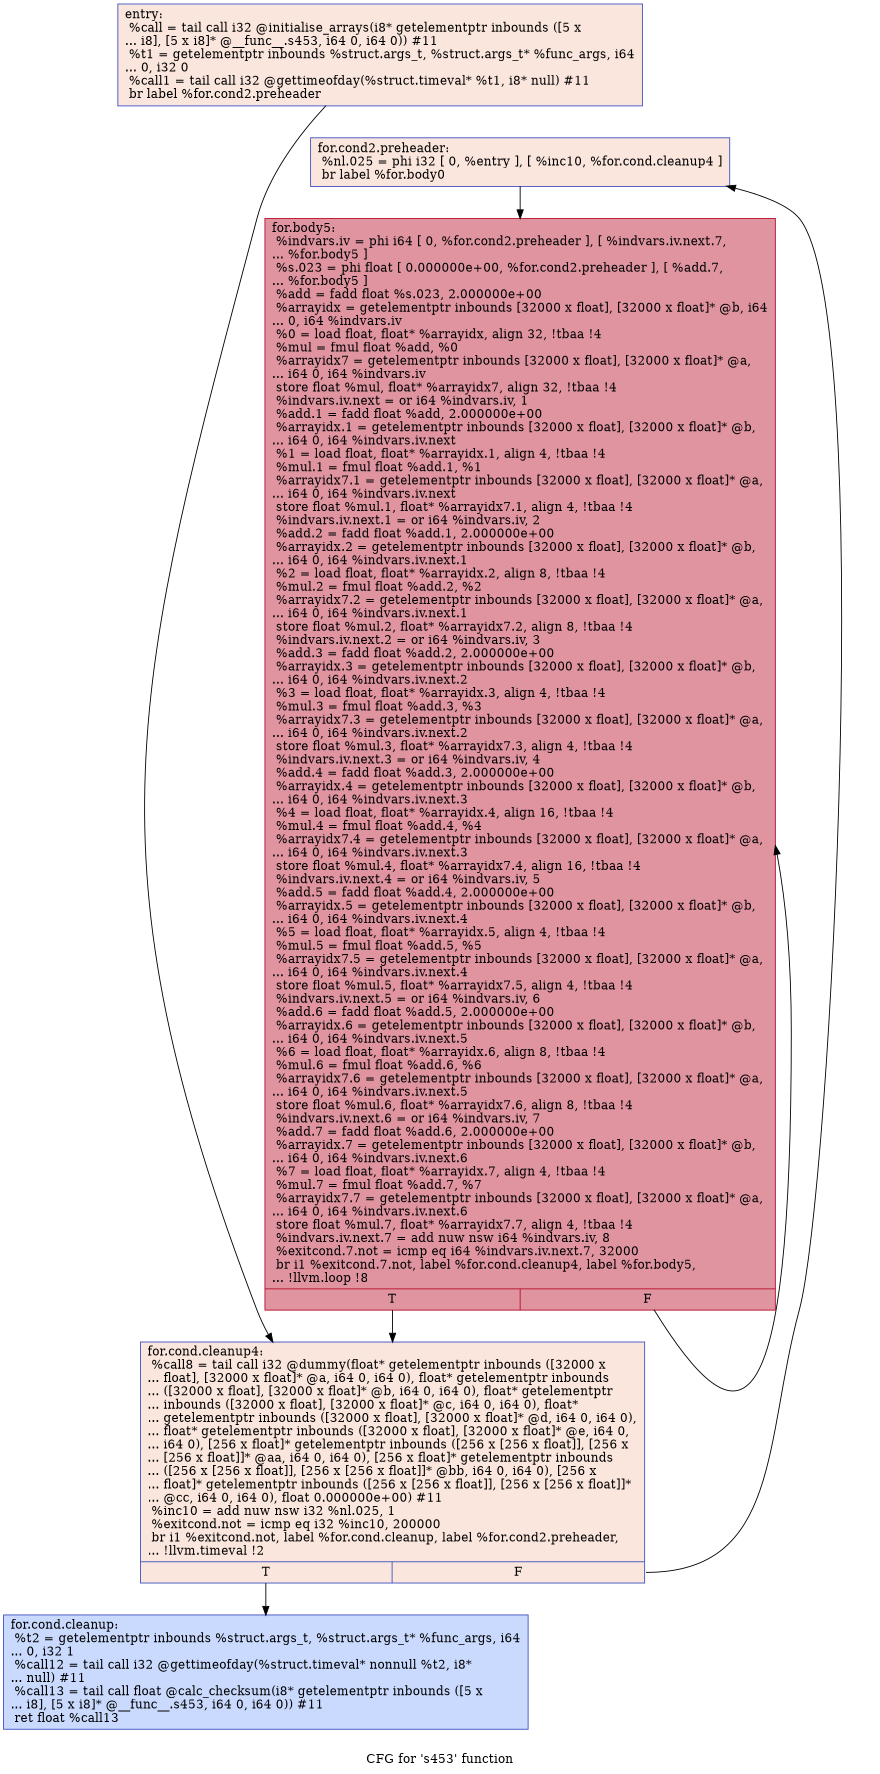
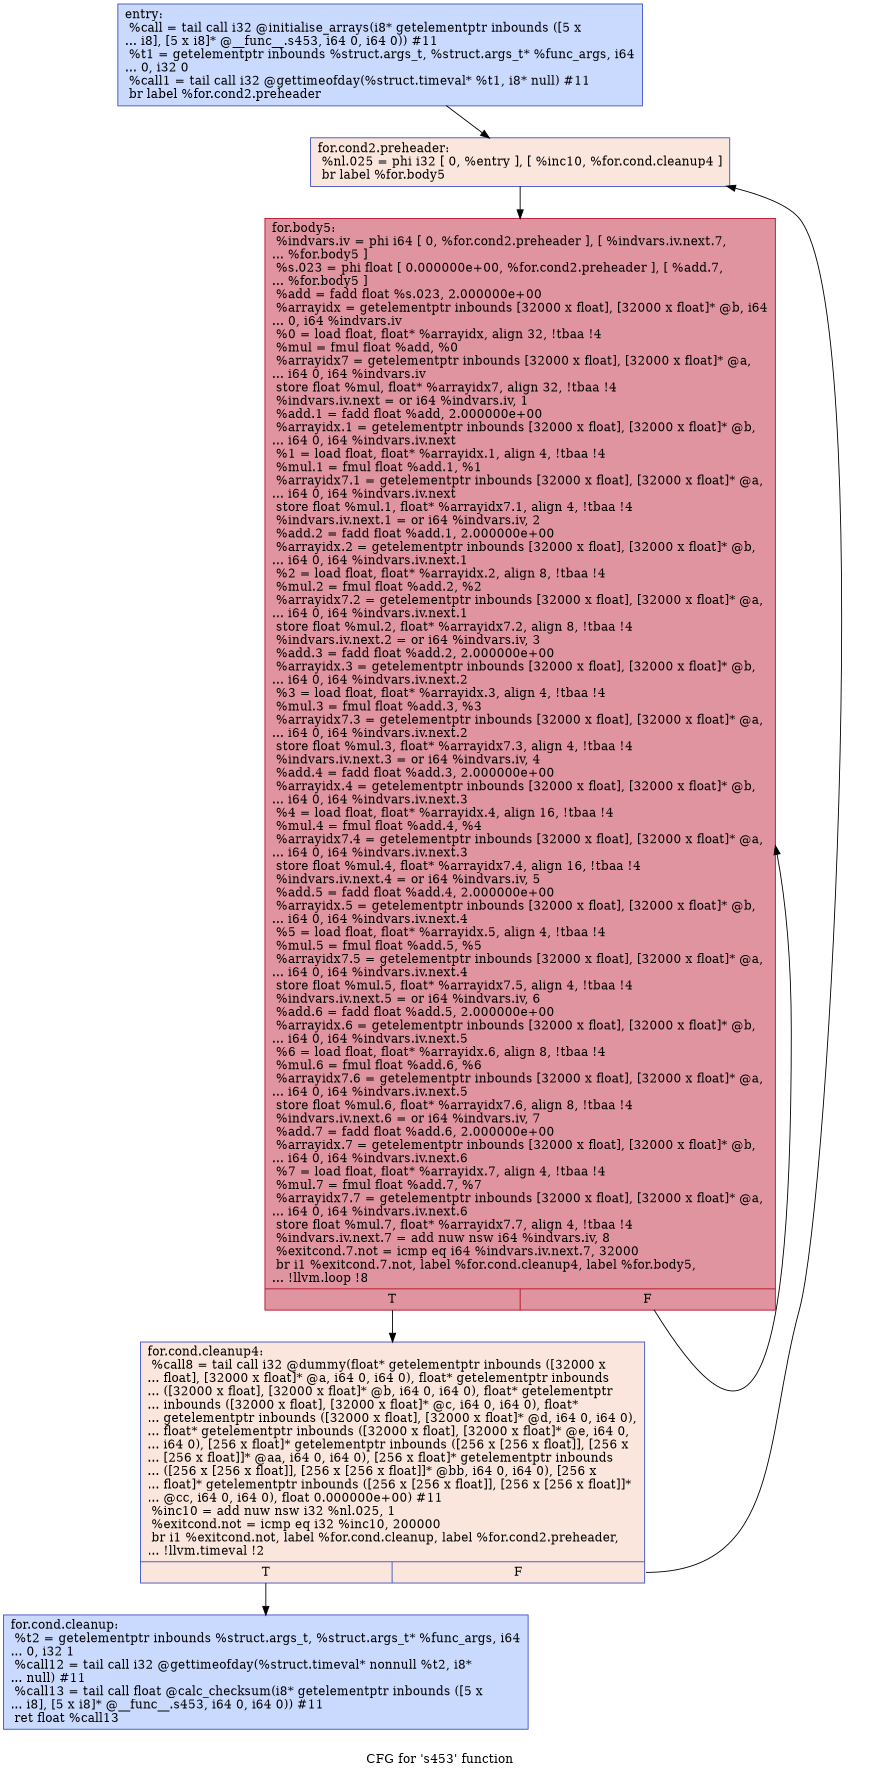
(380, 55) -> (380, 55)
(382, 175) -> (382, 175)
(151, 713) -> (464, 119)
